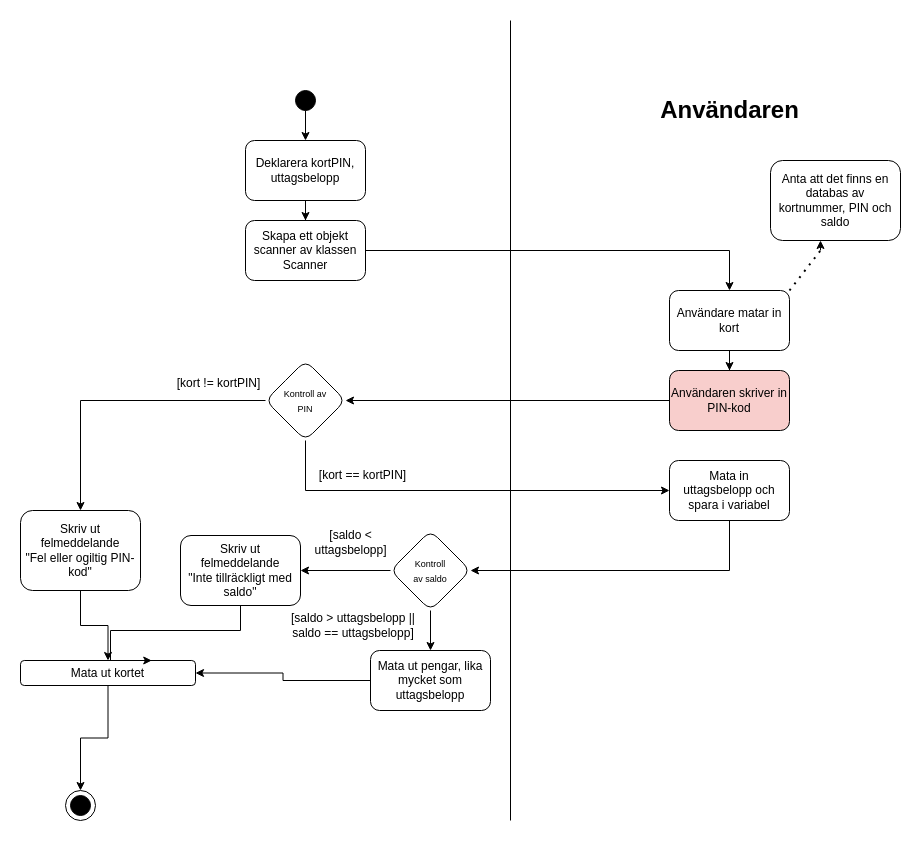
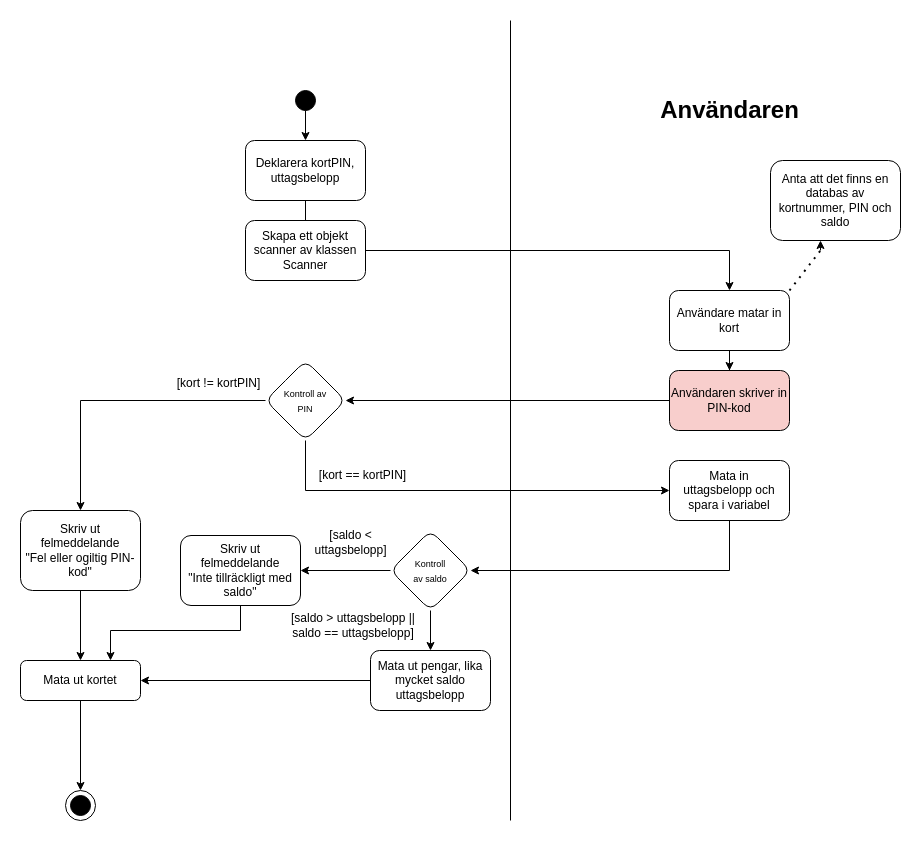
(306, 212) -> (306, 214)
(108, 673) -> (81, 681)
(431, 681) -> (431, 681)
